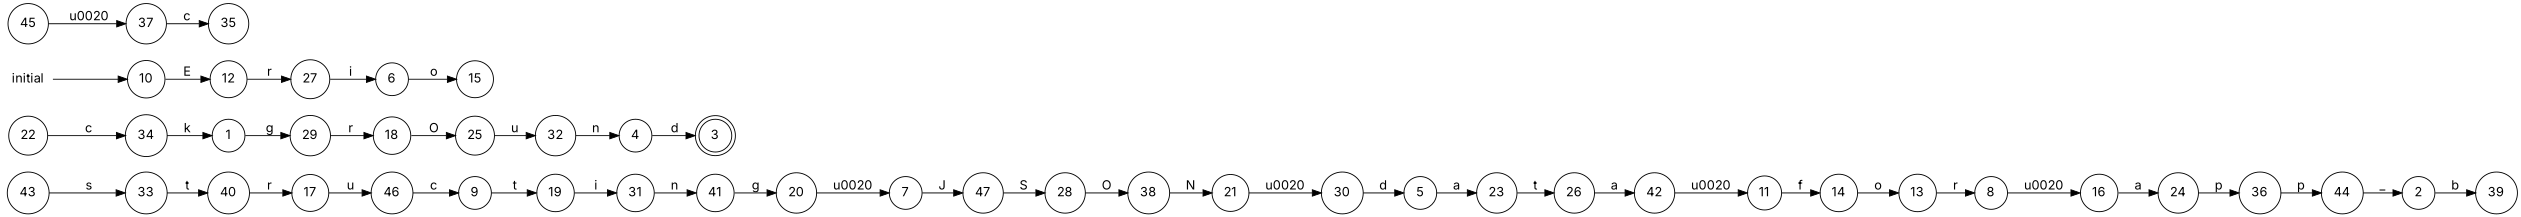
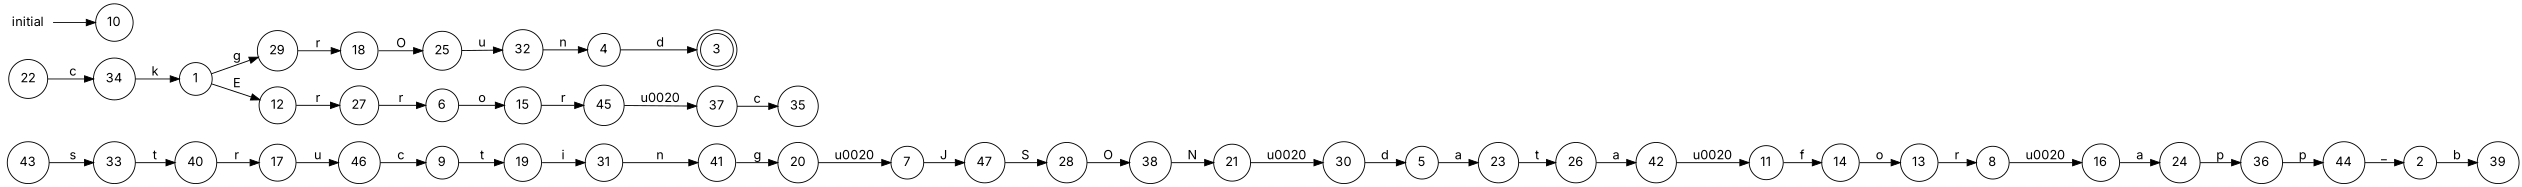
(351, 72) -> (401, 99)
(183, 79) -> (231, 90)
none -> (558, 105)
